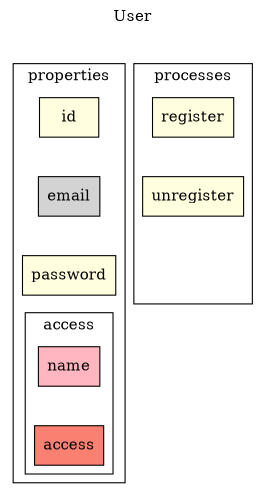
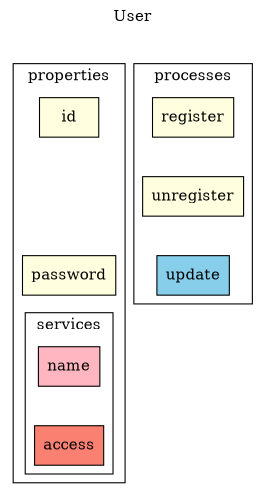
(69, 196) -> none
none -> (193, 275)
(69, 325) -> (69, 325)
